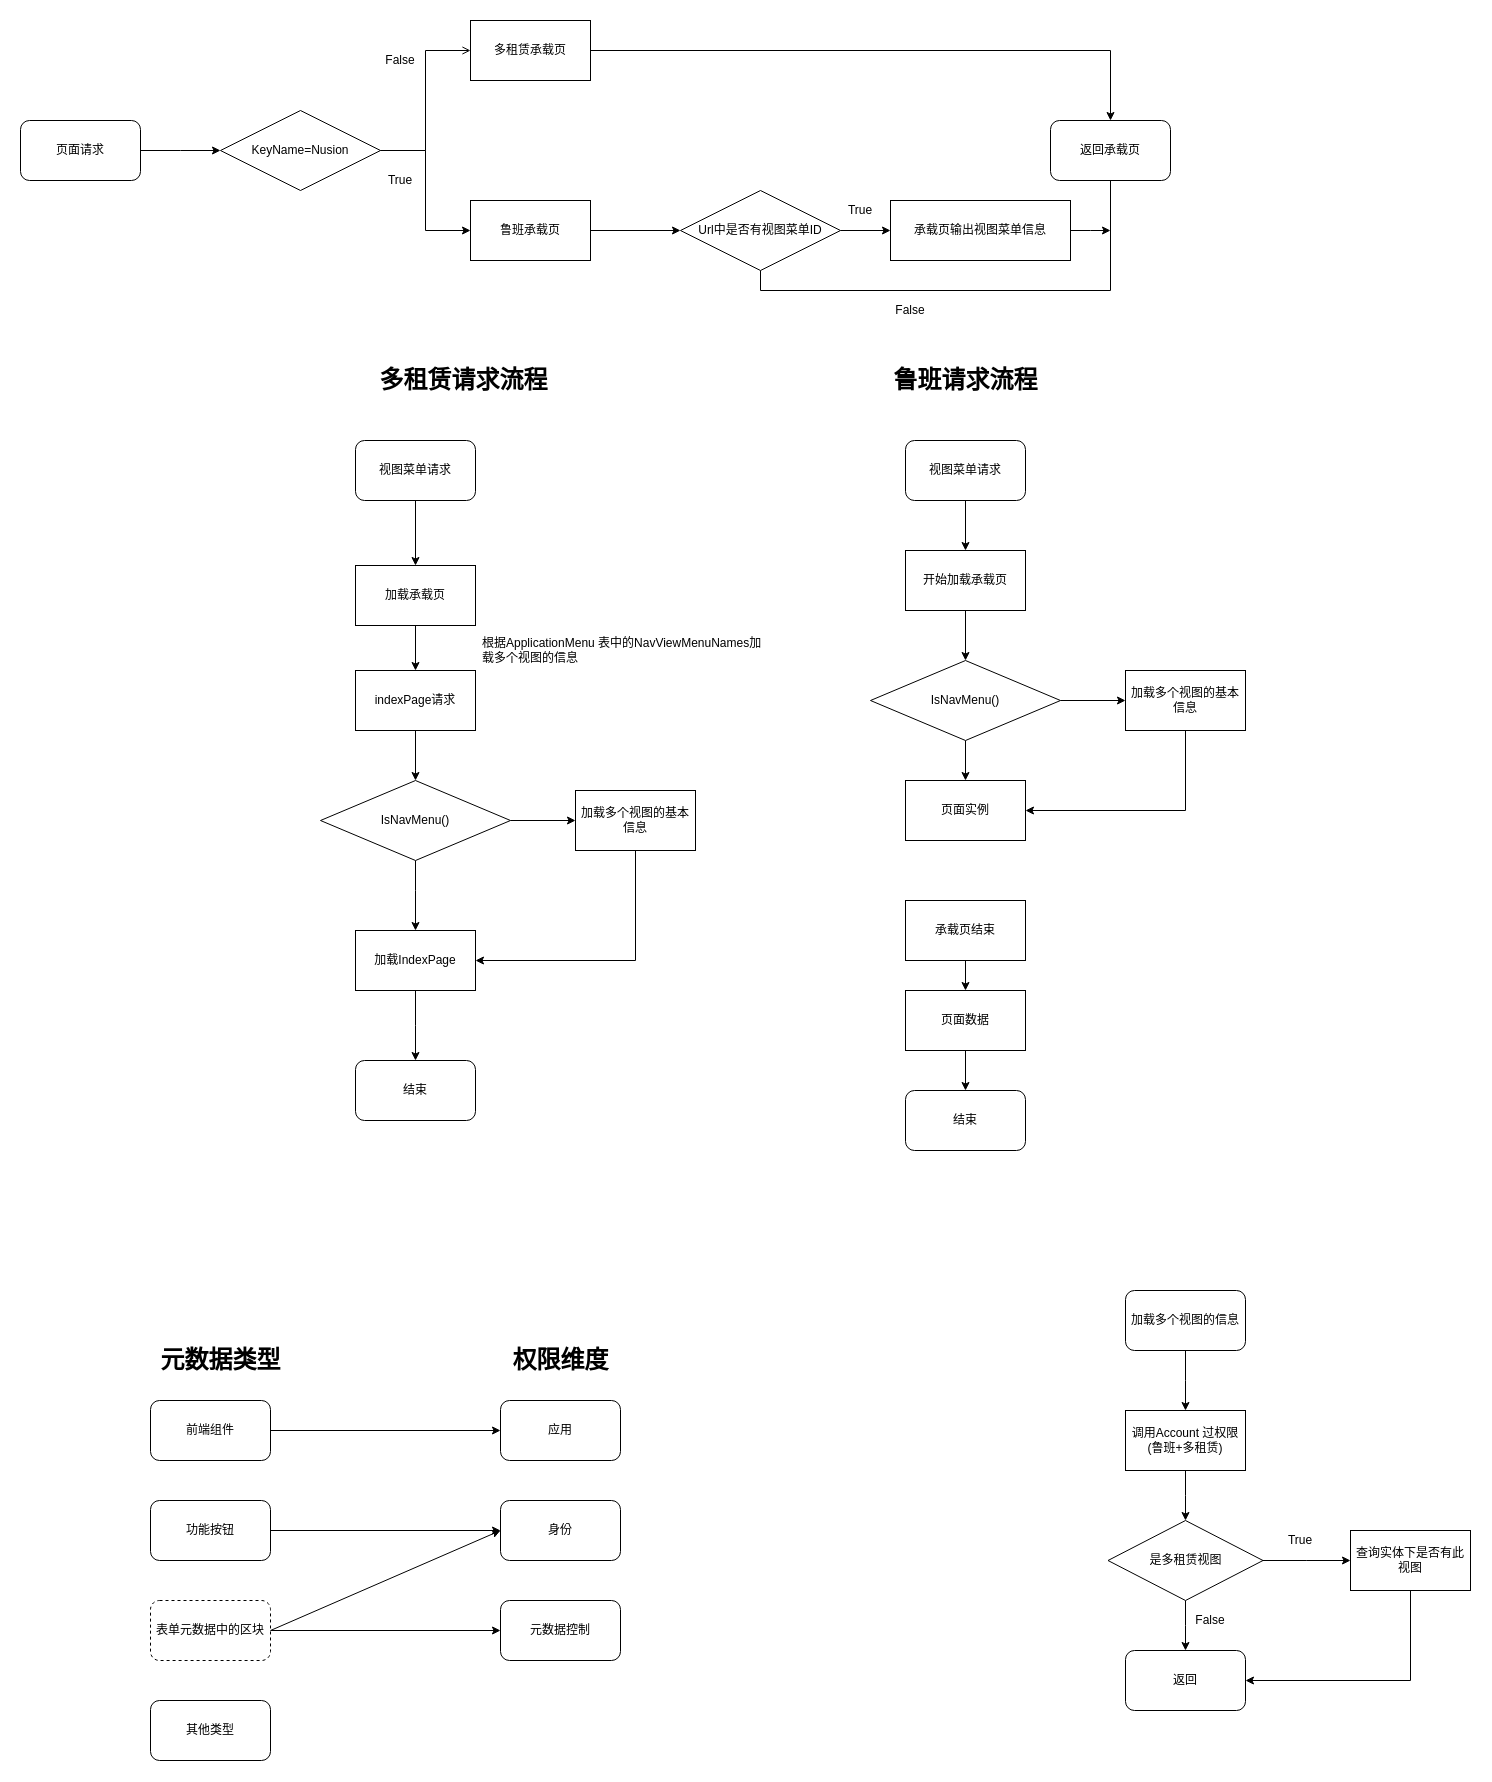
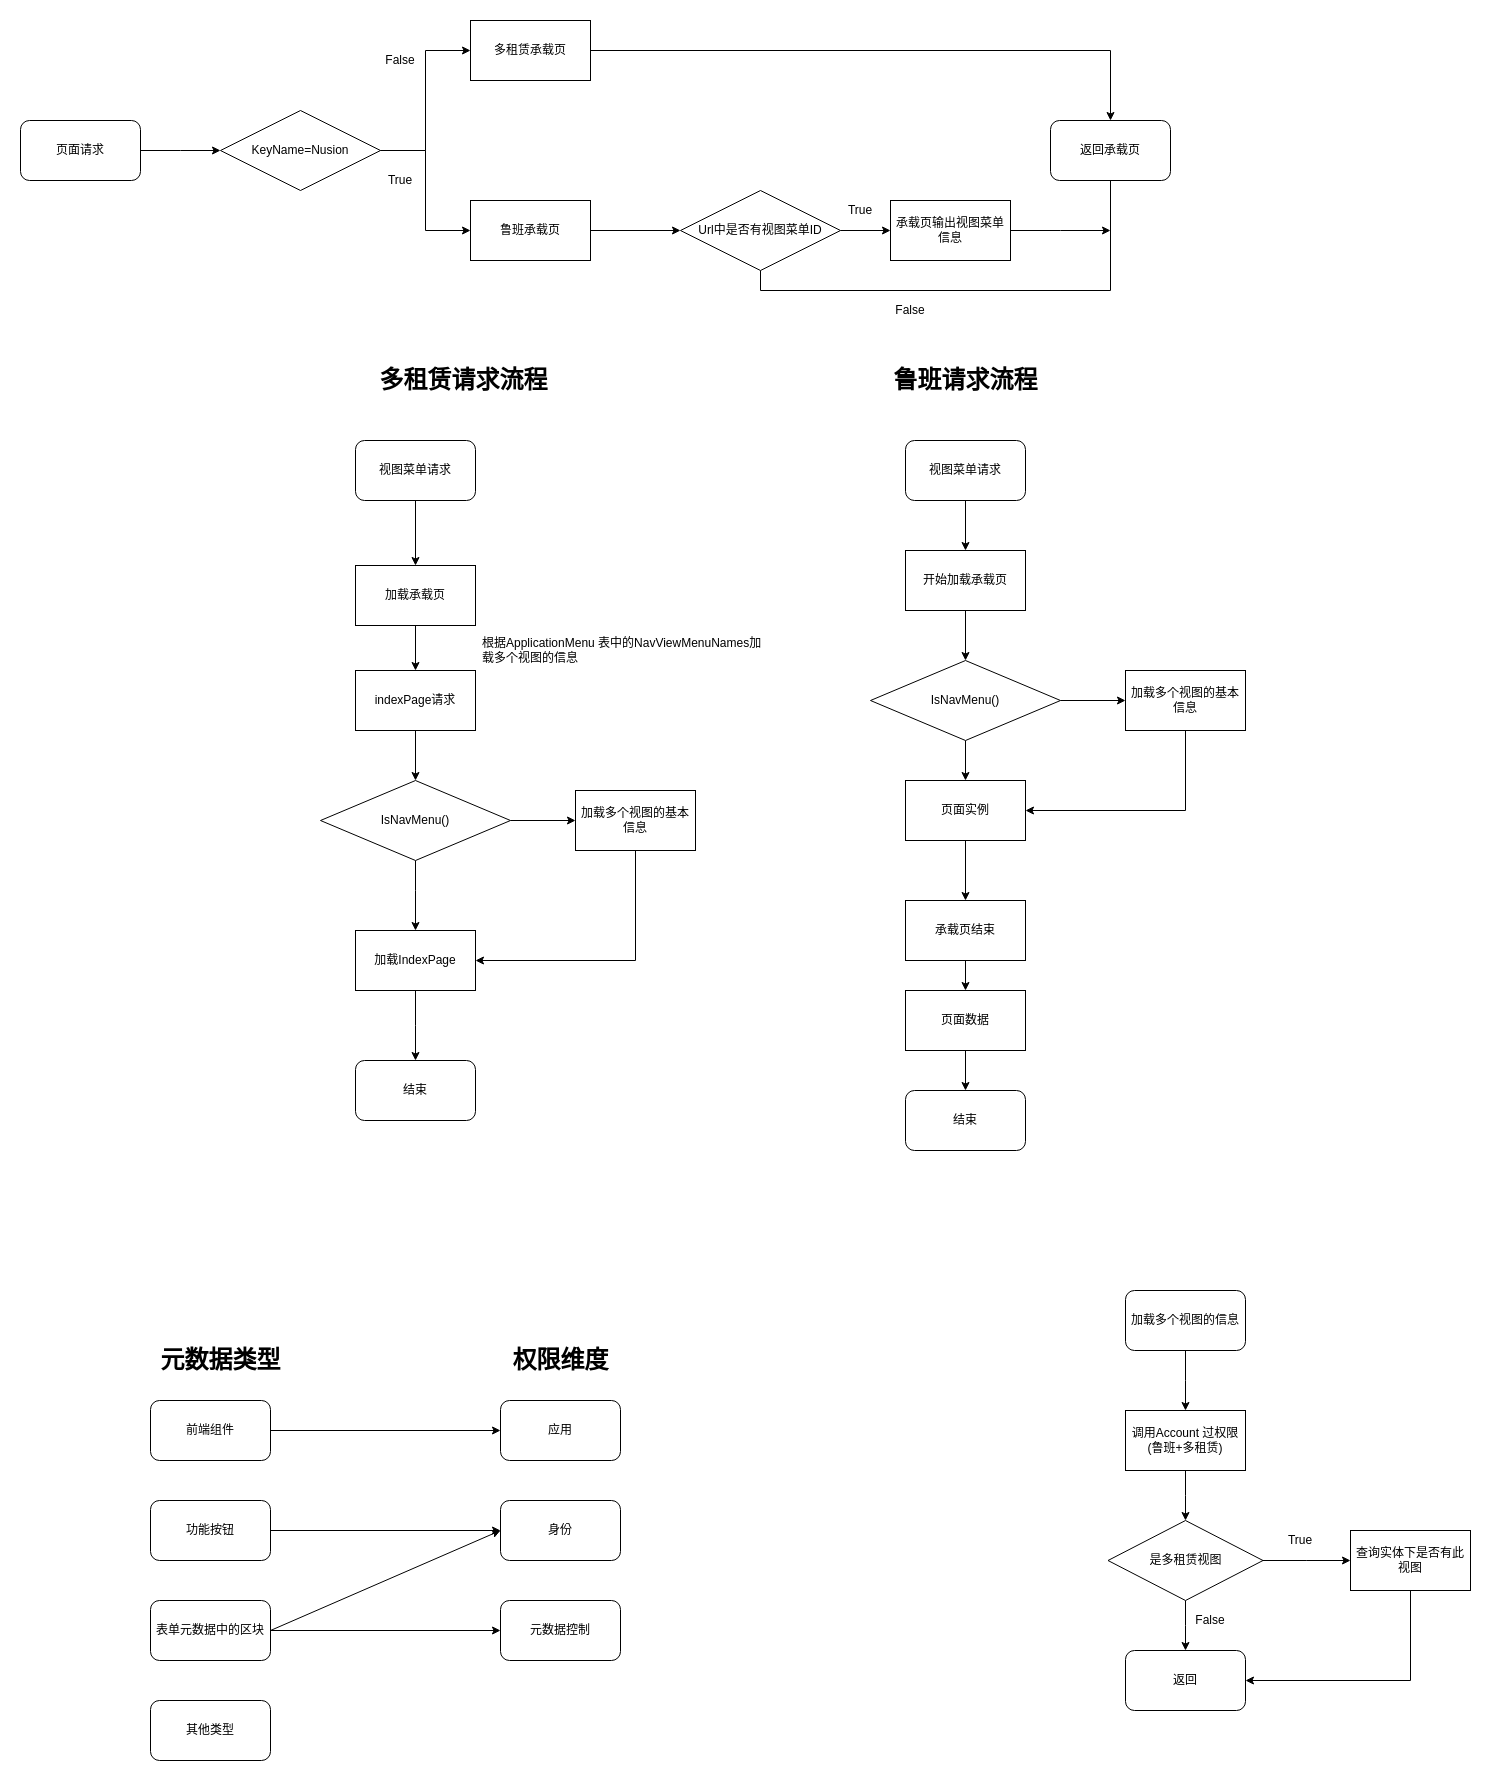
(464, 51) -> (462, 51)
(981, 231) -> (951, 231)
none -> (966, 867)
(211, 1631) -> (211, 1631)
